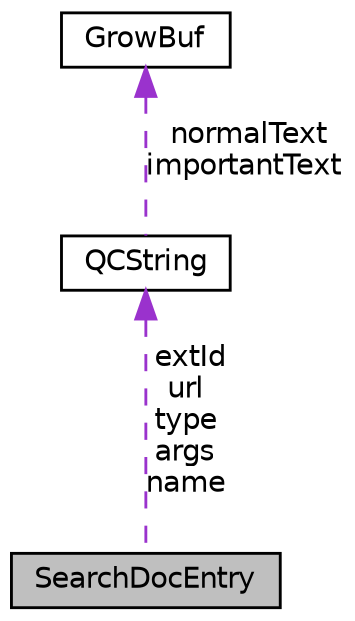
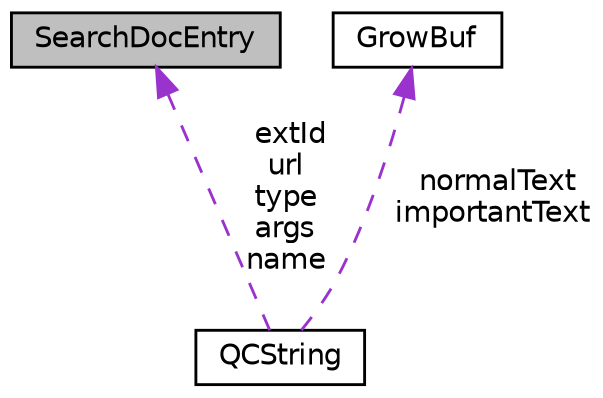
(146, 437) -> (219, 212)
